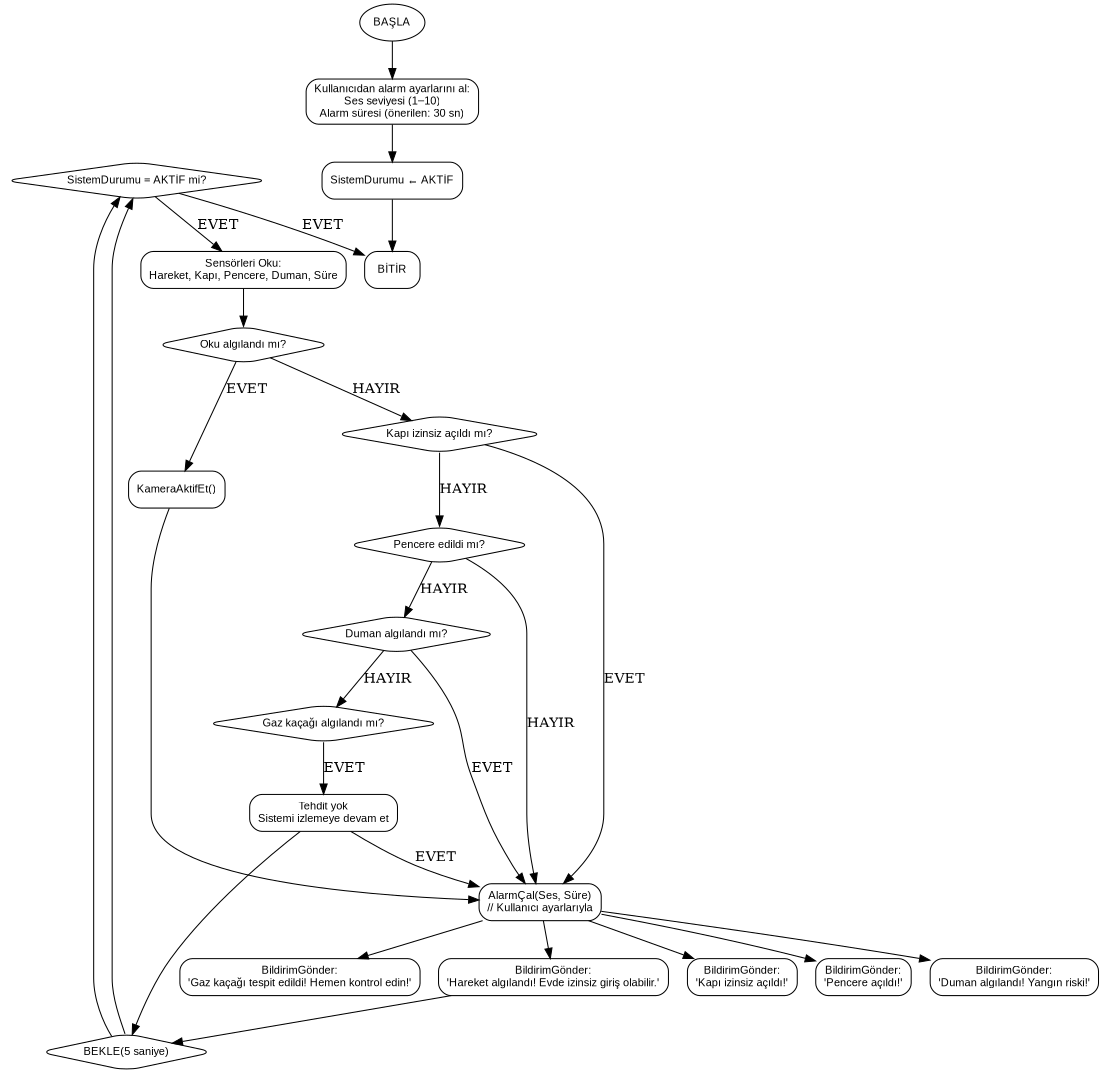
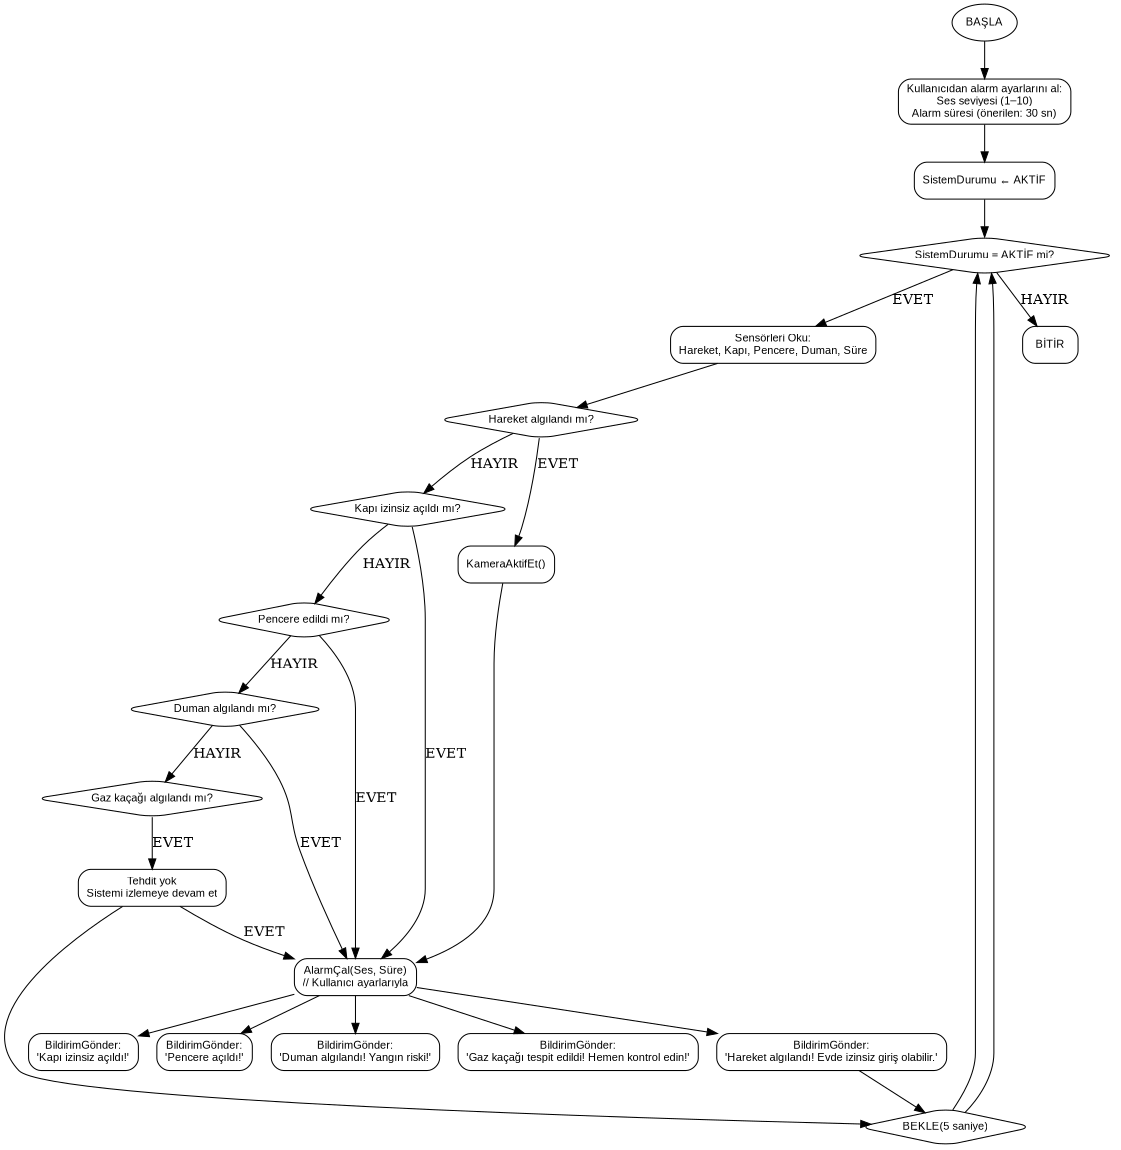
(392, 220) -> (985, 213)
(323, 225) -> (1045, 300)
(244, 345) -> (541, 420)
(551, 724) -> (376, 799)
